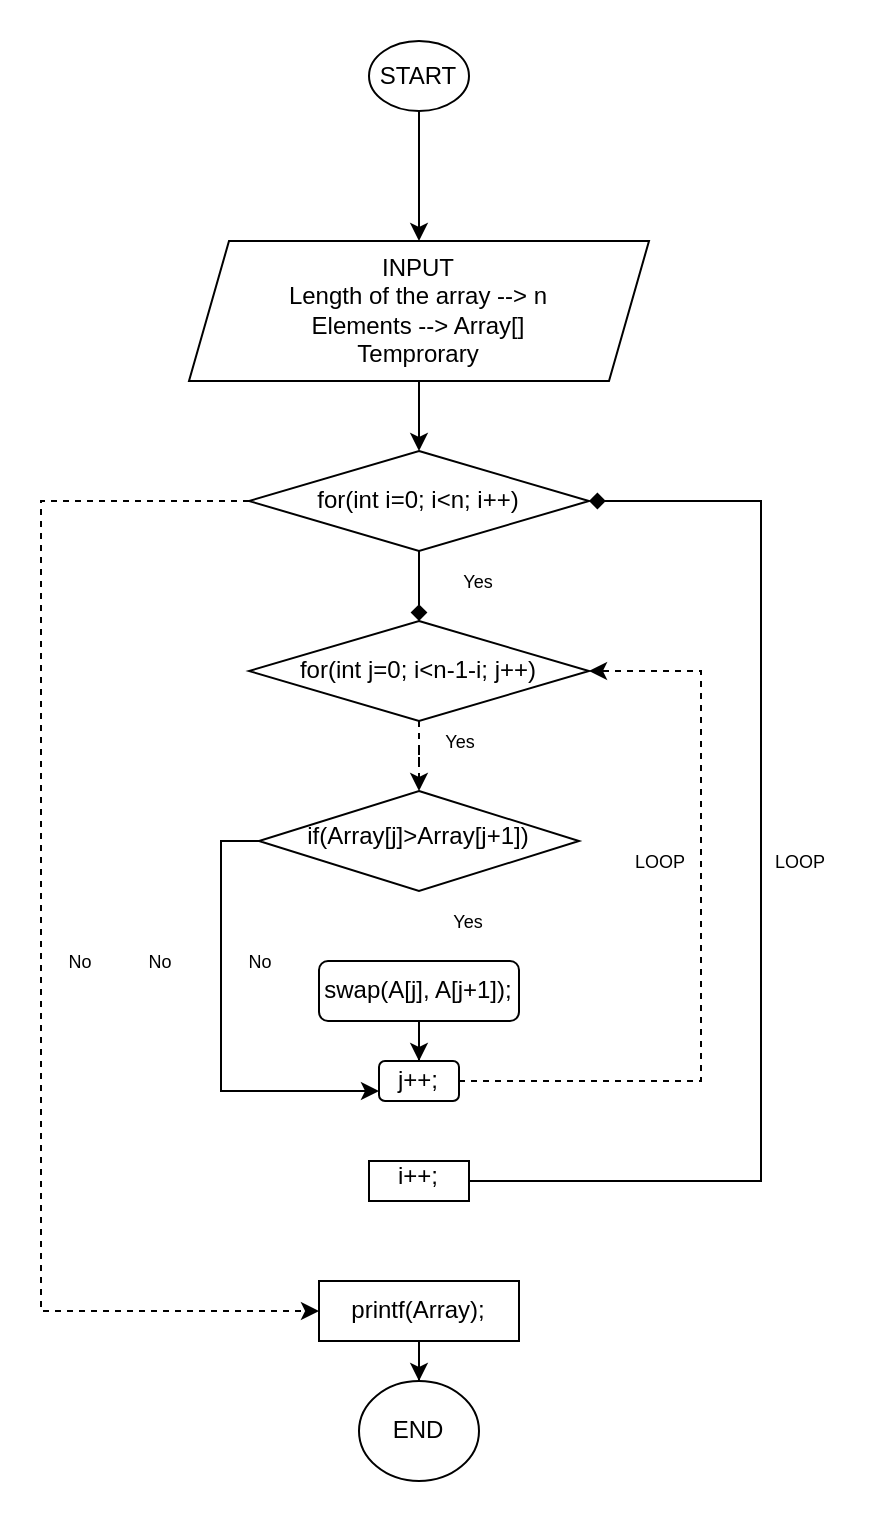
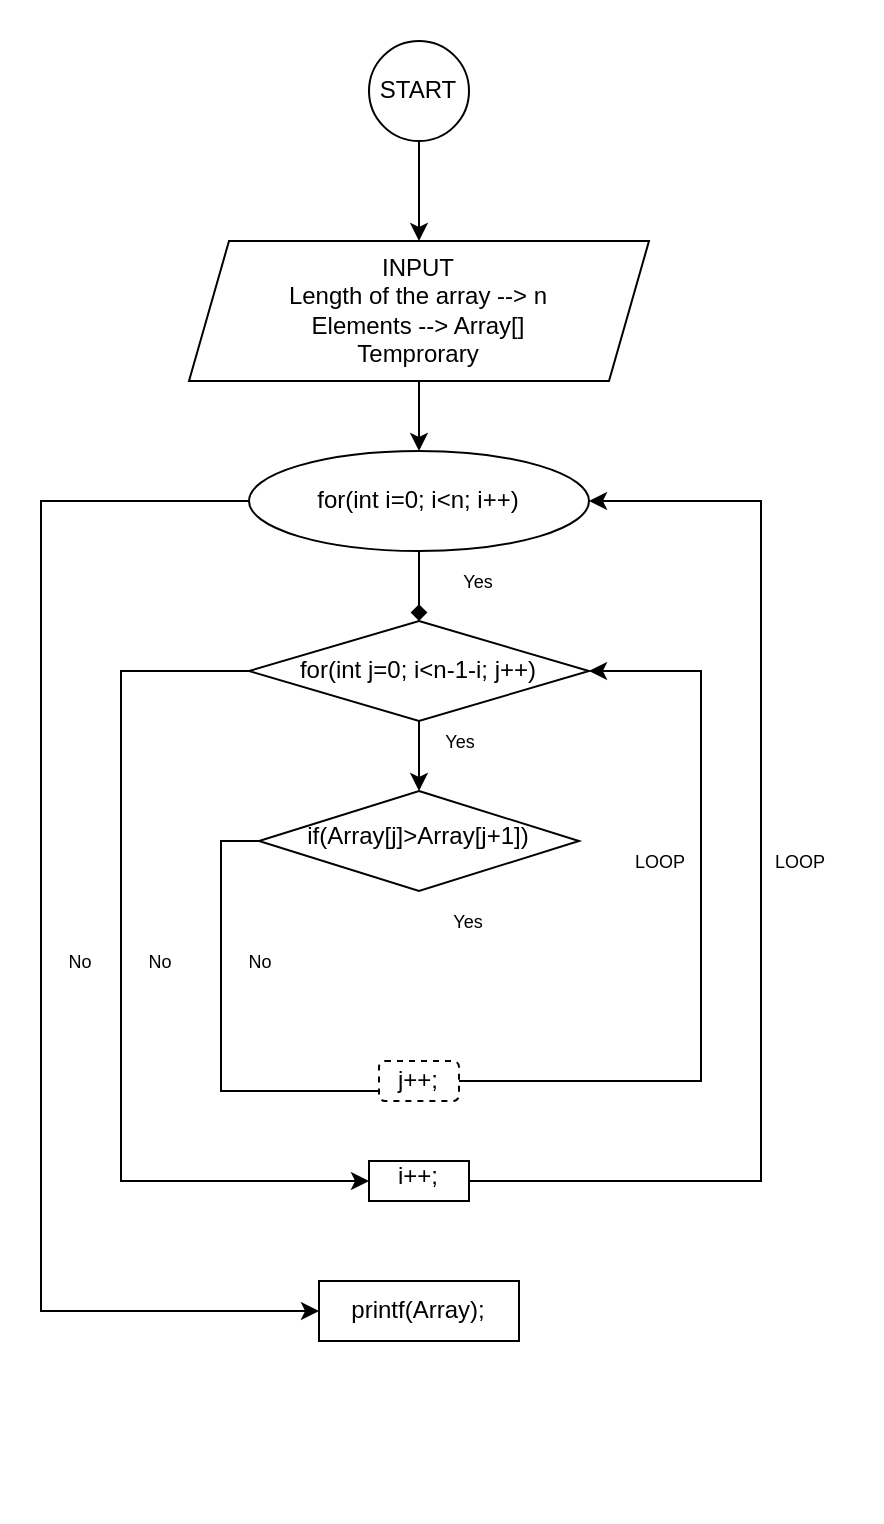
(419, 76) -> (419, 91)
(419, 501) -> (419, 501)
(605, 501) -> (604, 501)
(419, 758) -> (419, 758)
(41, 934) -> (41, 934)
(701, 950) -> (701, 950)
none -> (121, 980)
(419, 991) -> none
(419, 1048) -> none
(419, 1081) -> (419, 1081)
(364, 1091) -> (369, 1091)
(419, 1368) -> none
(419, 1431) -> none
